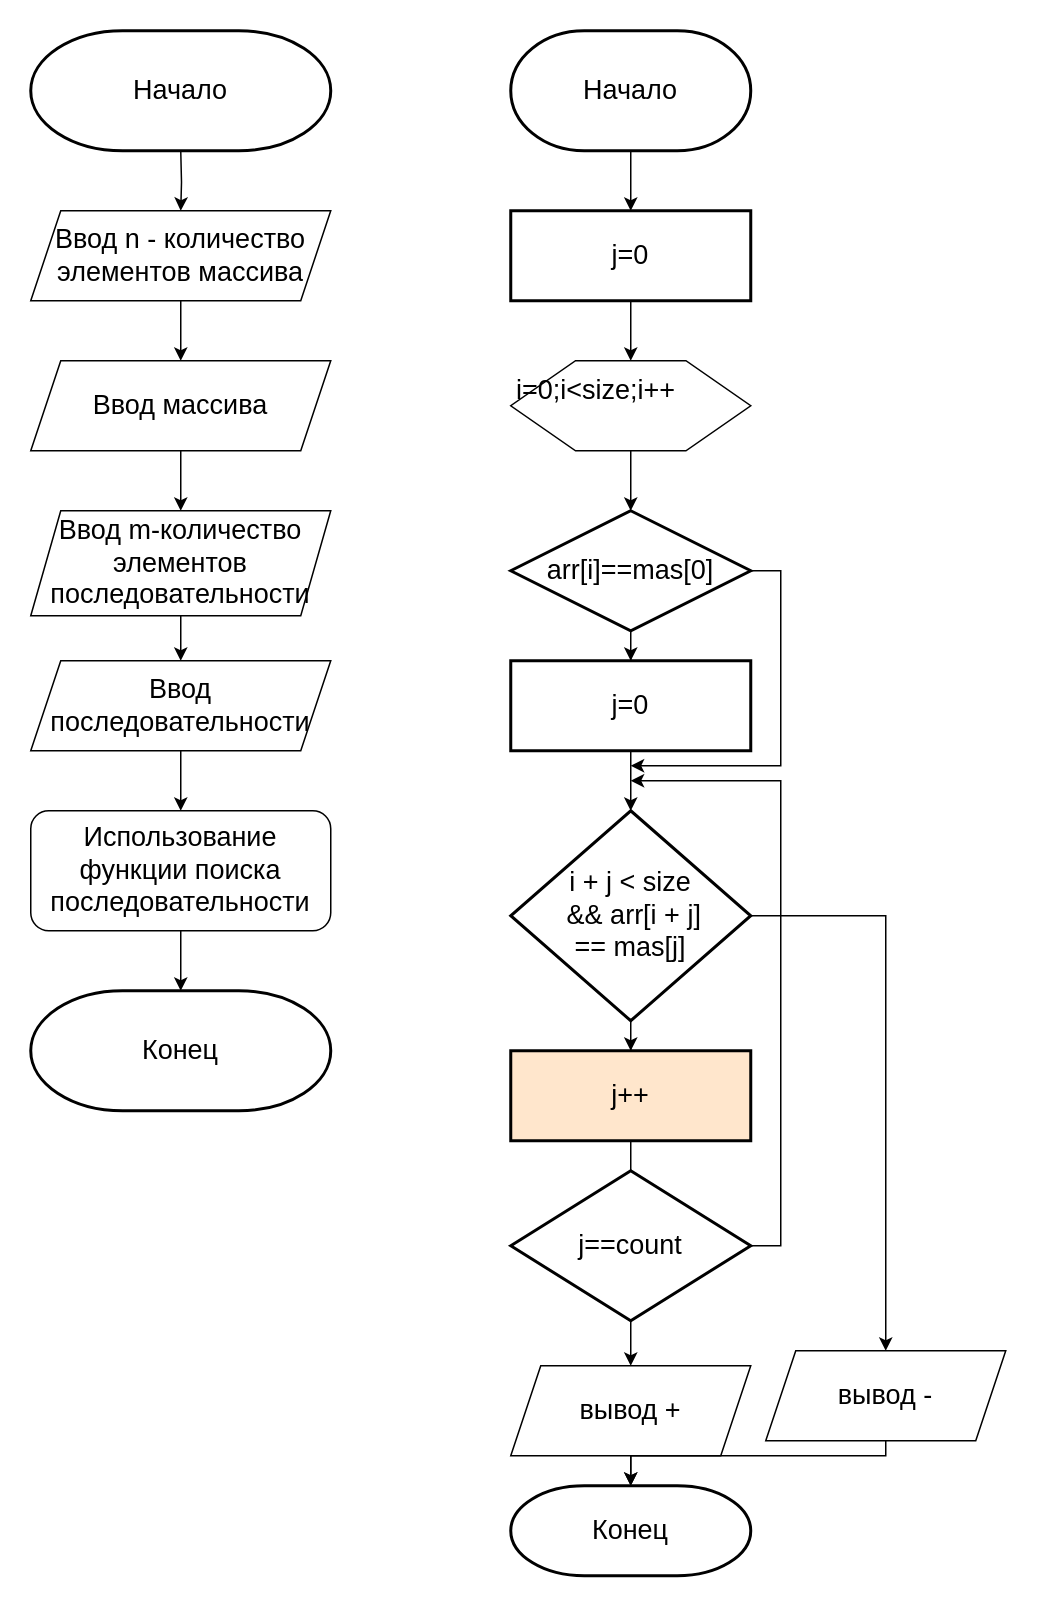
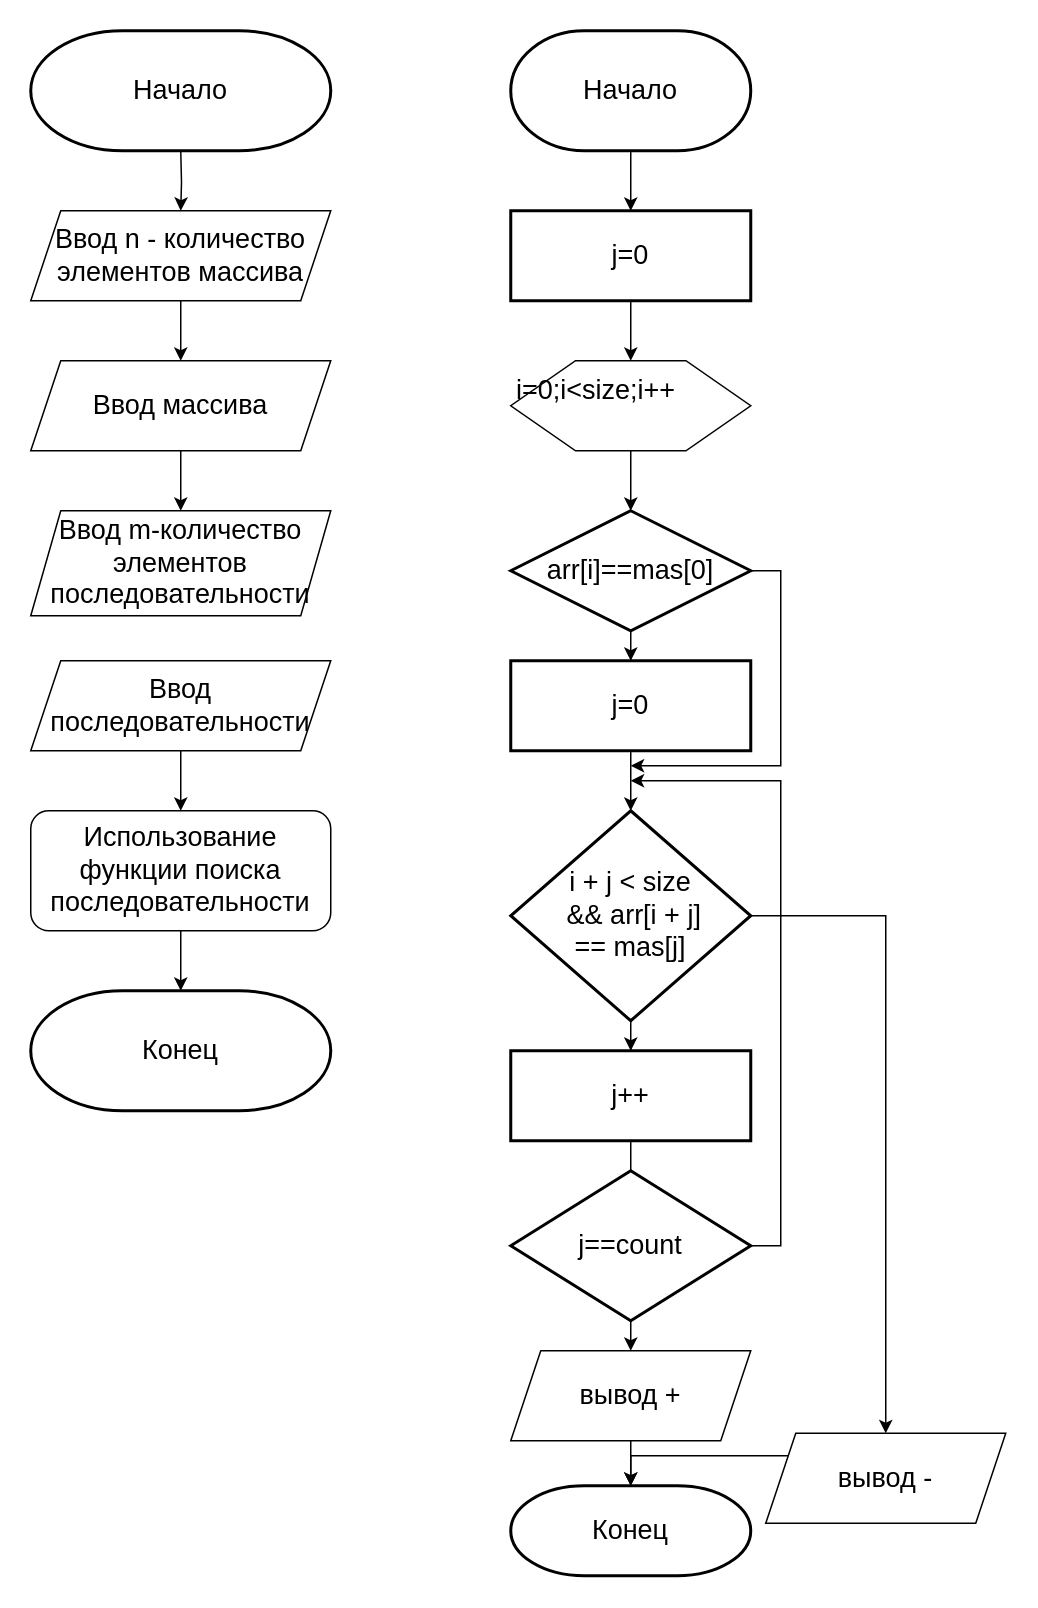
(181, 644) -> none
(631, 1096) -> (631, 1096)
(886, 1396) -> (886, 1478)
(631, 1411) -> (631, 1396)
